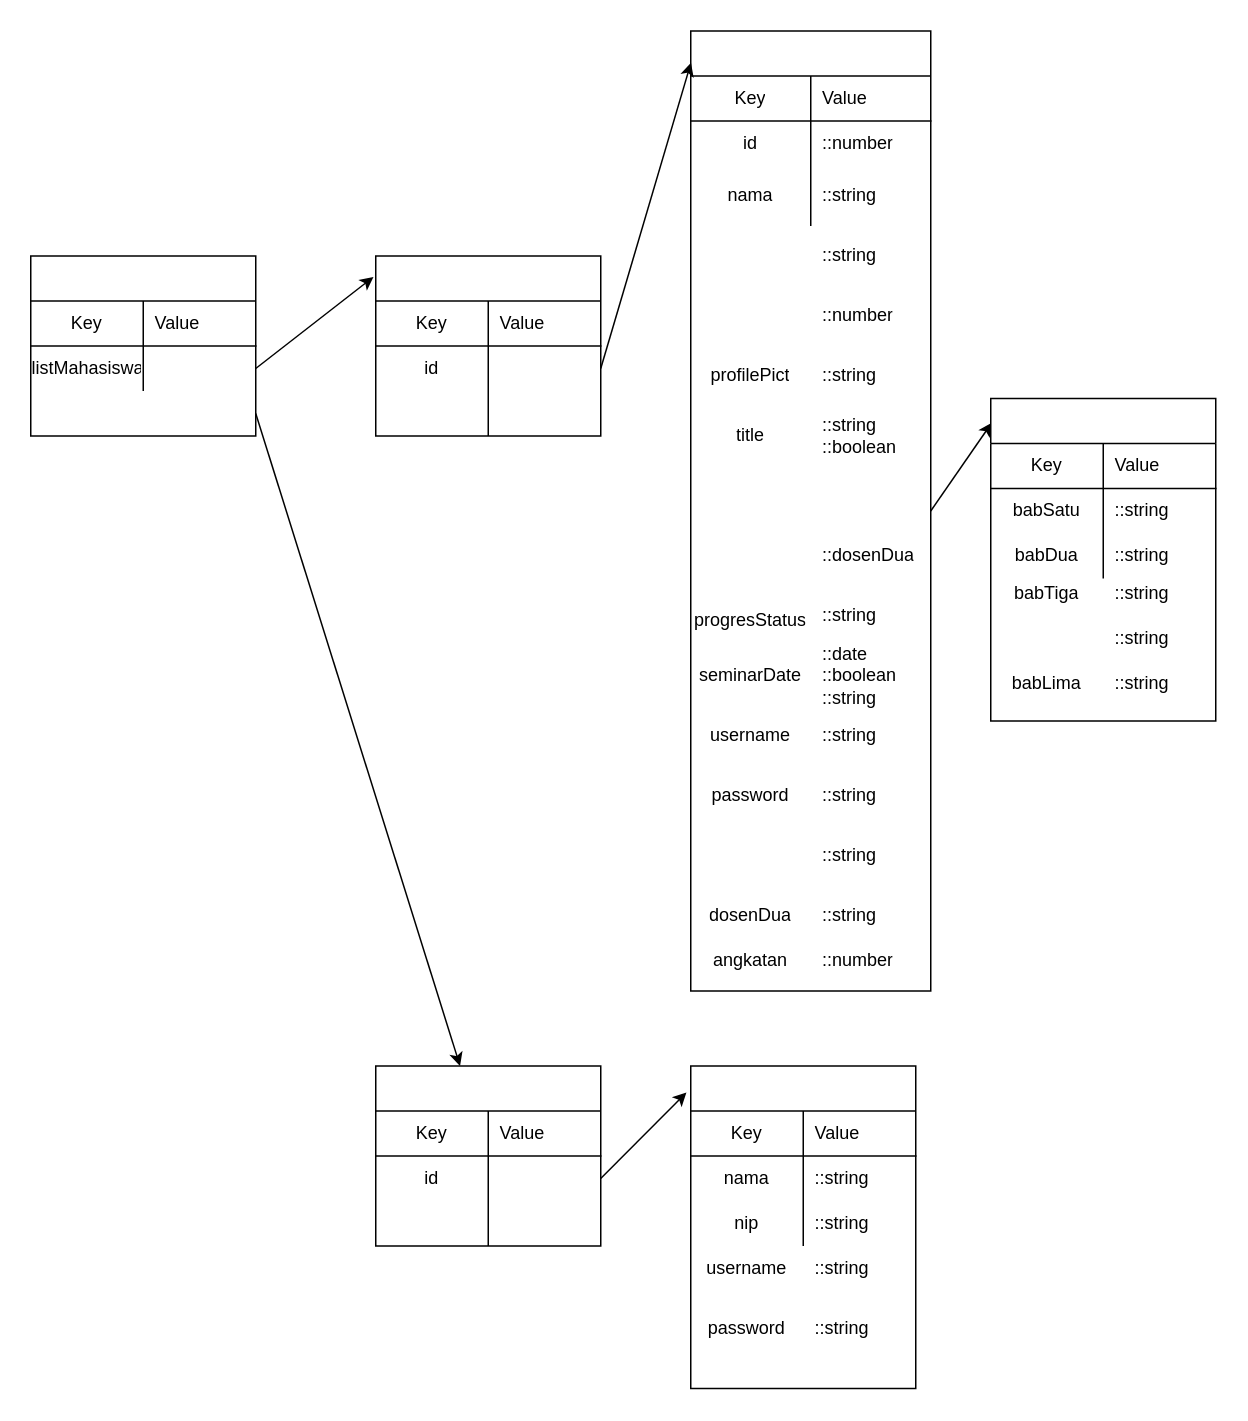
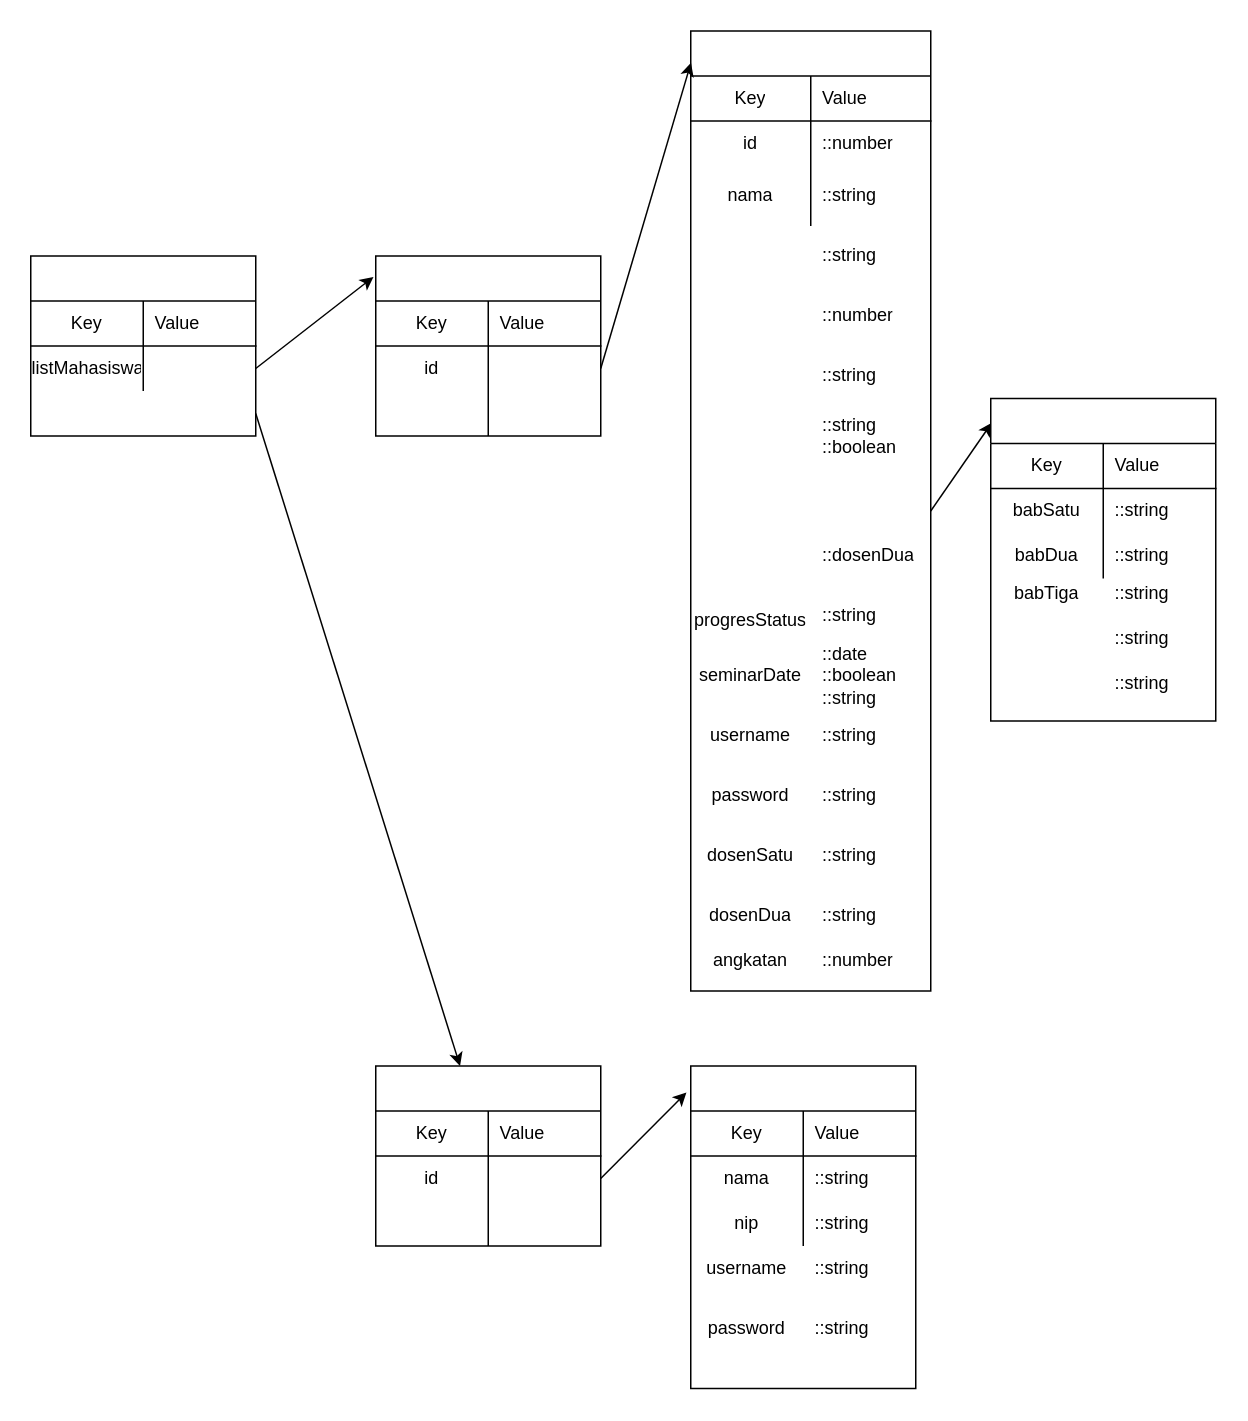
(751, 376) -> none
(751, 436) -> none
(1047, 683) -> none
none -> (751, 856)
